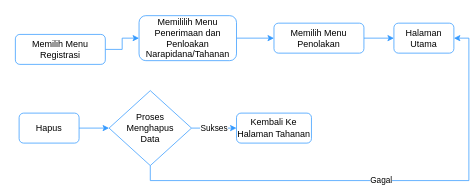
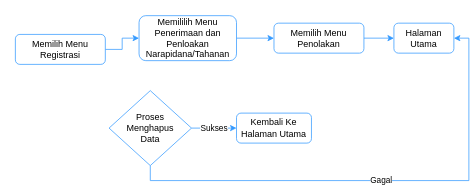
(49, 128) -> none
(102, 128) -> none
(274, 128) -> (274, 128)
